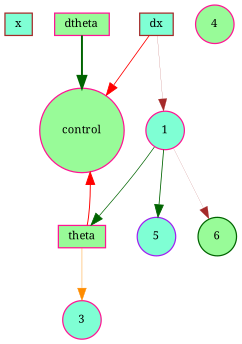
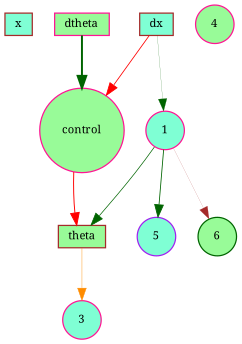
(160, 67) -> (160, 67)
(90, 205) -> (74, 193)
(82, 237) -> (82, 237)
